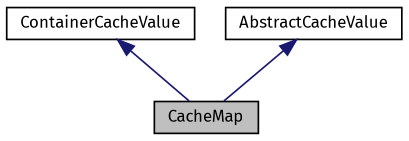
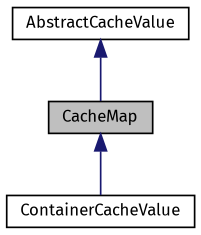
(160, 76) -> (101, 173)
